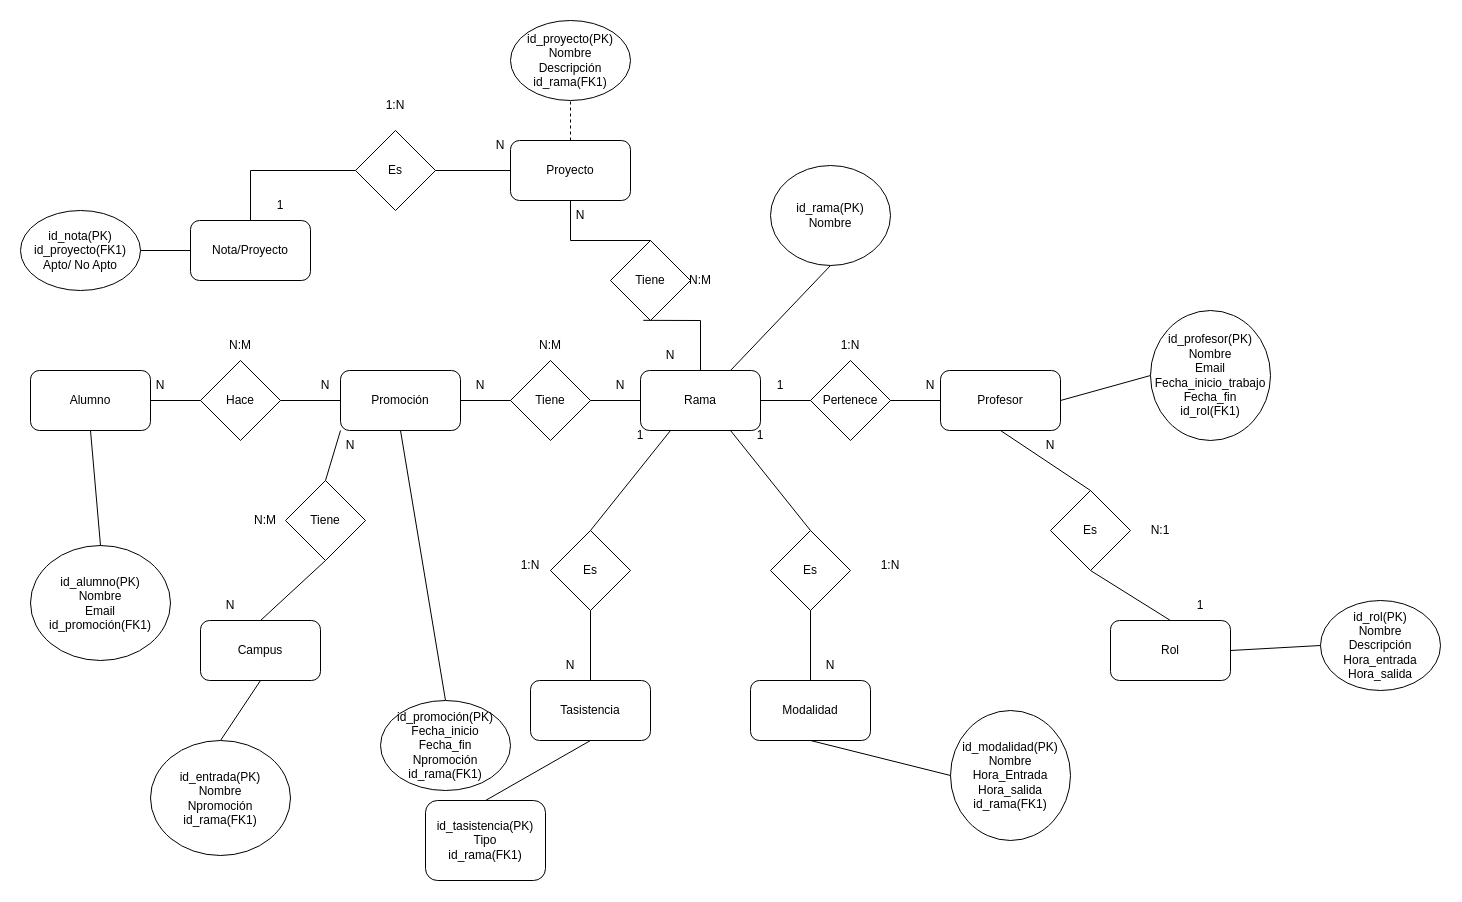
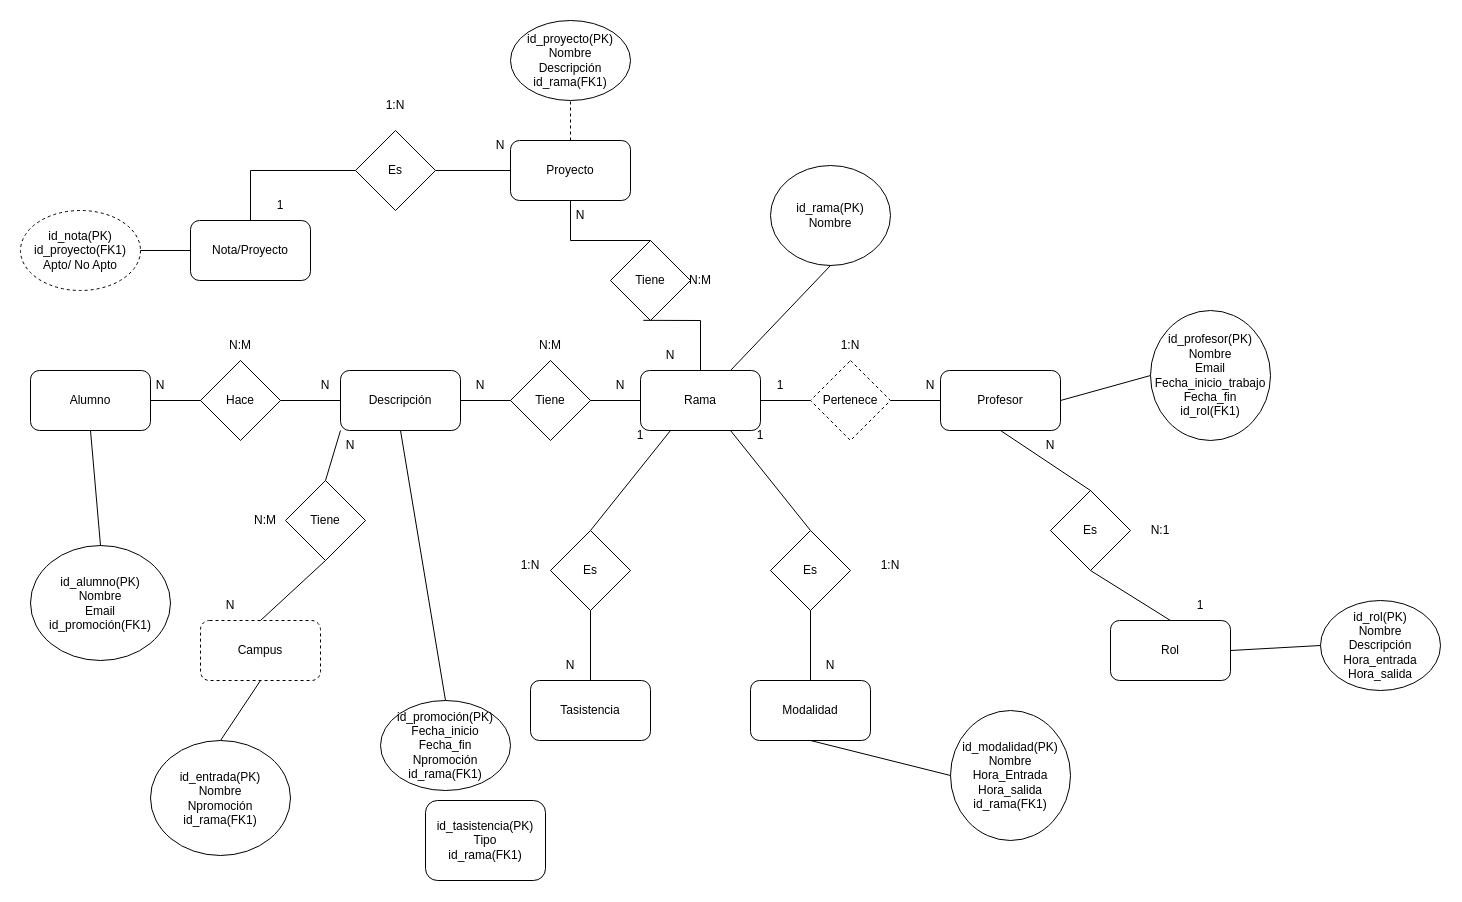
(81, 251) -> (81, 251)
(401, 401) -> (401, 401)
(851, 401) -> (851, 401)
(261, 651) -> (261, 651)
(538, 771) -> none
